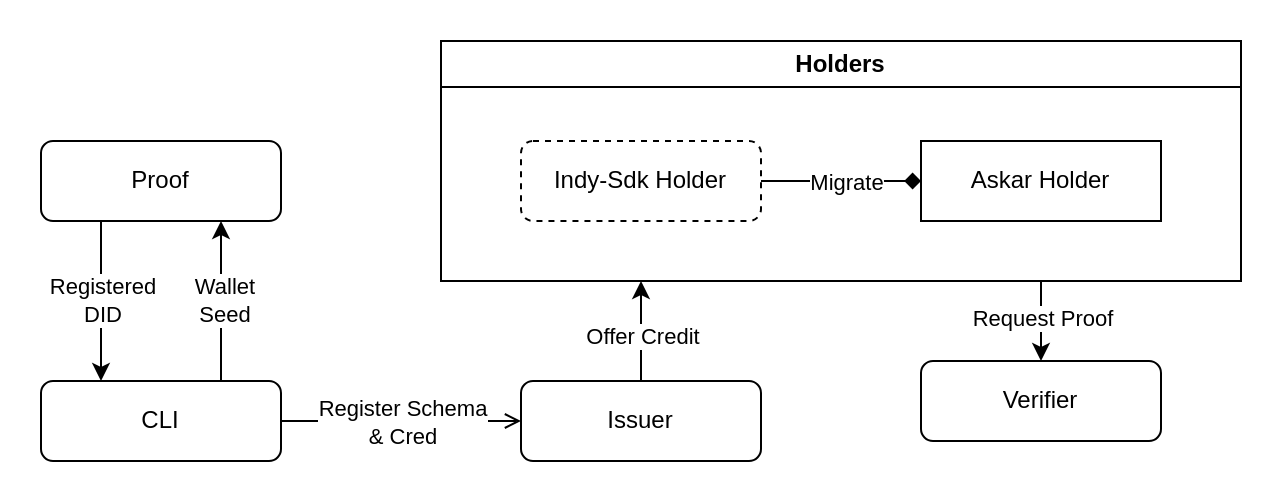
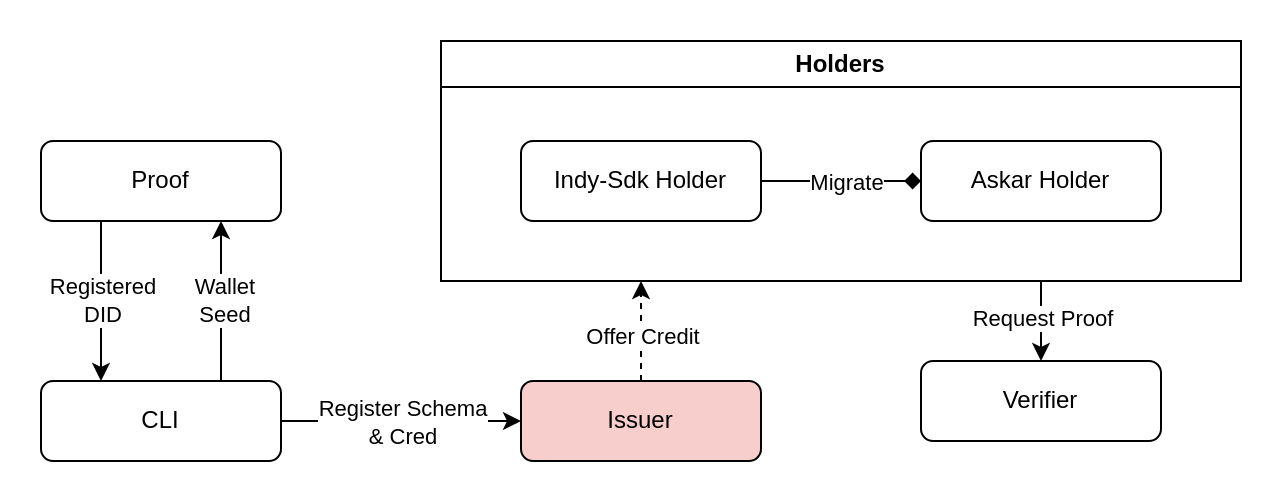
(641, 181) -> (641, 181)
(1041, 181) -> (1041, 181)
(641, 310) -> (641, 310)
(509, 421) -> (506, 421)
(641, 421) -> (641, 421)
